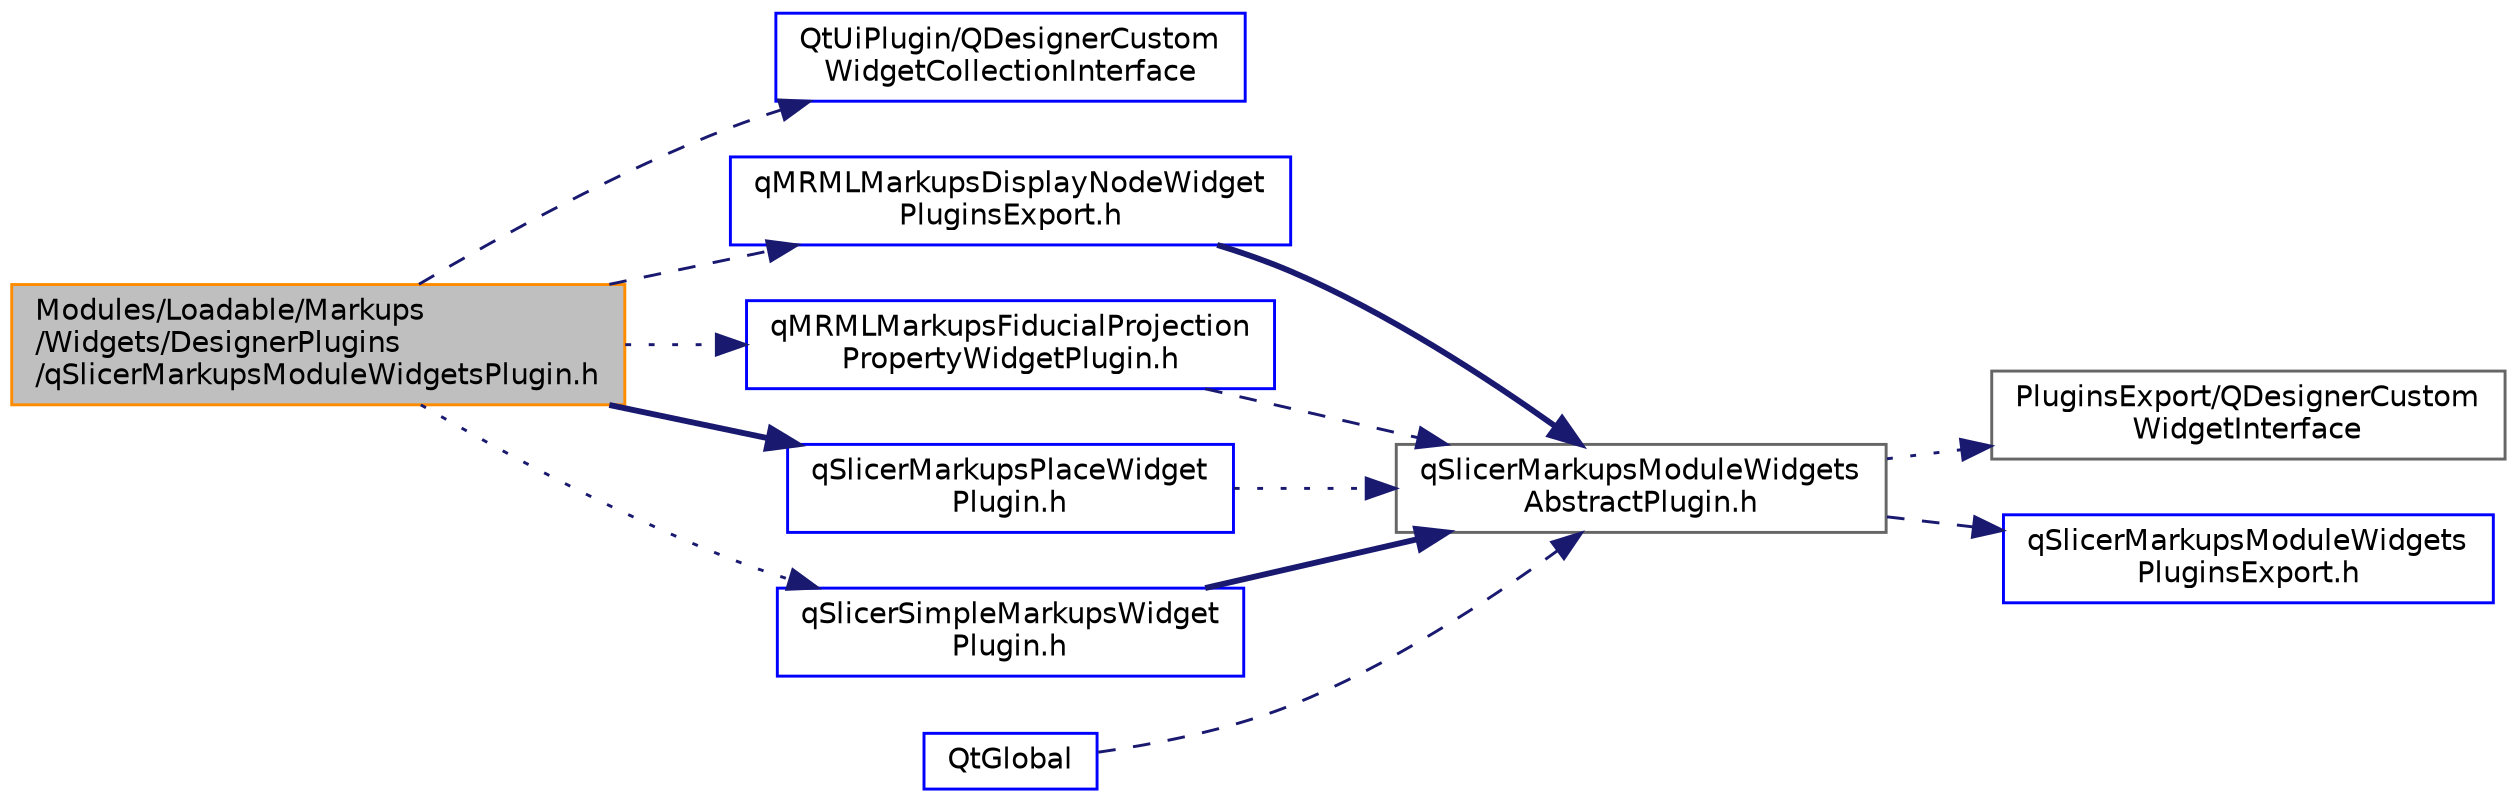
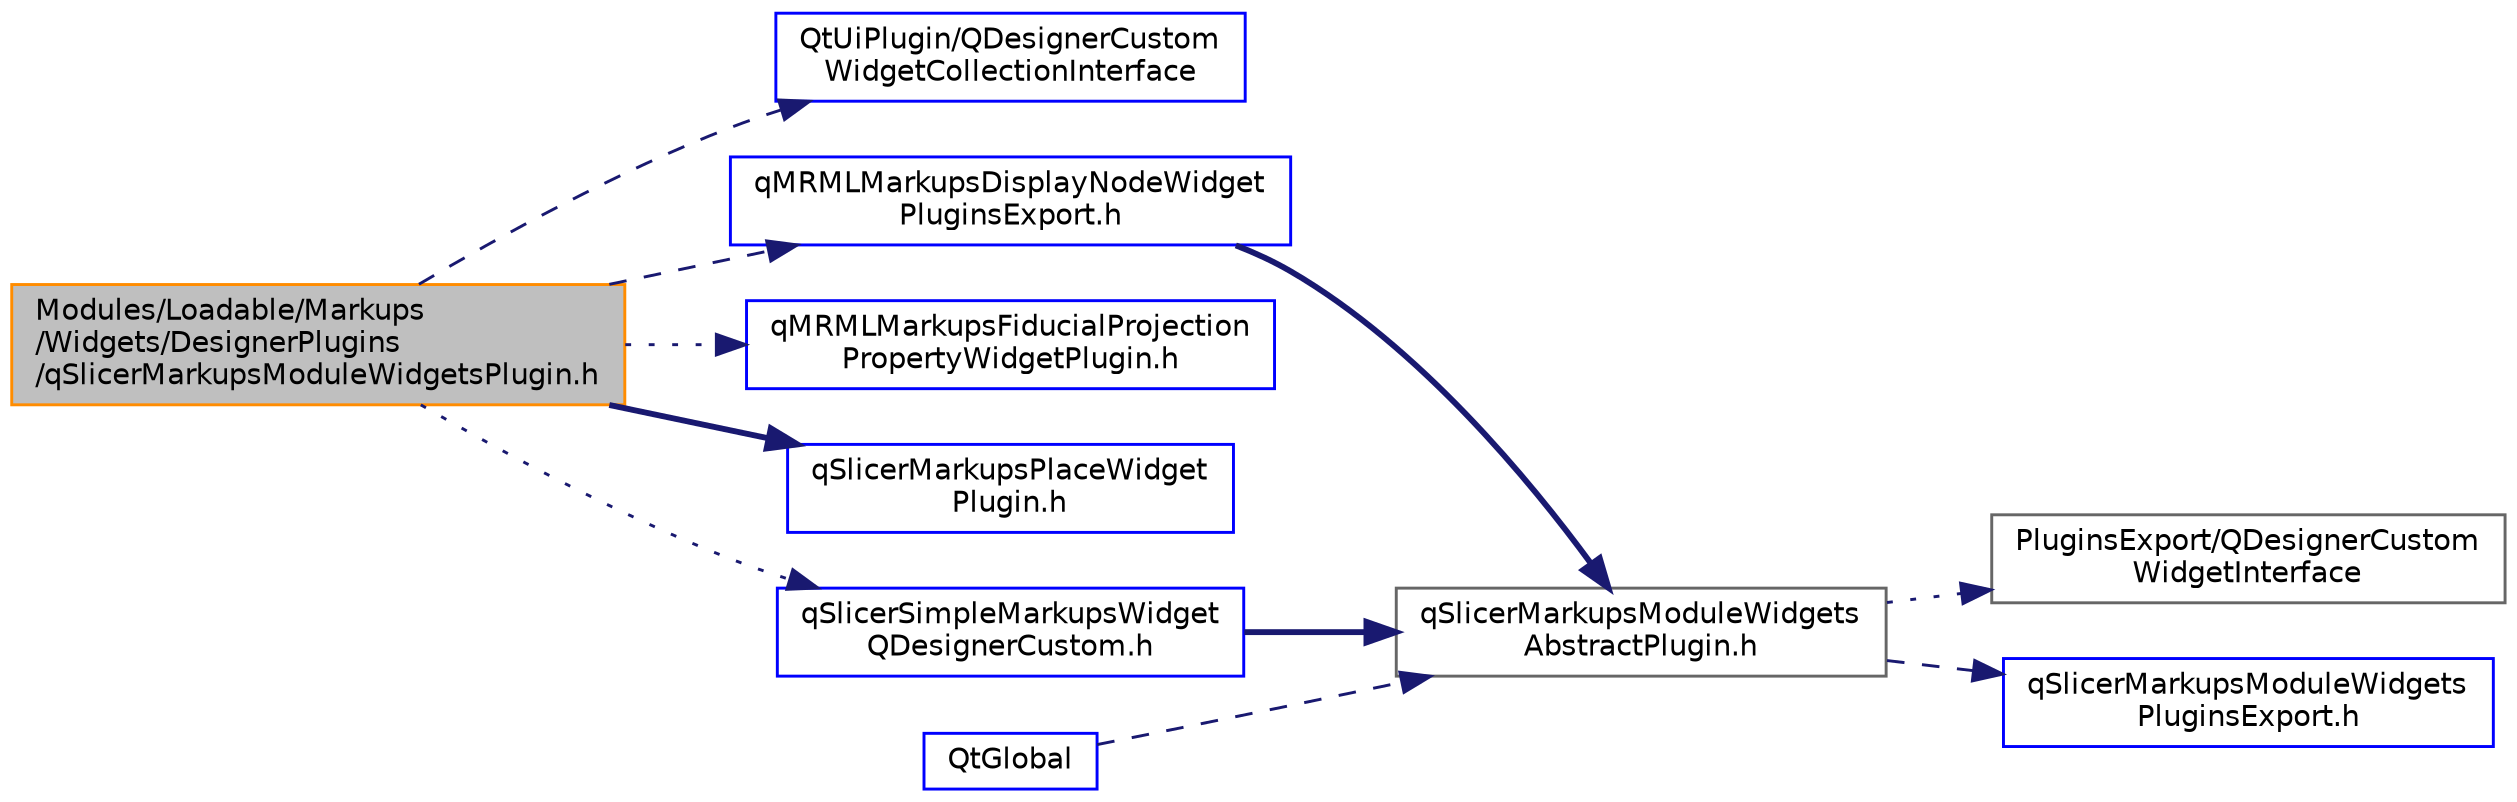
(1311, 413) -> none
(1300, 488) -> none
(1011, 632) -> (1011, 632)
